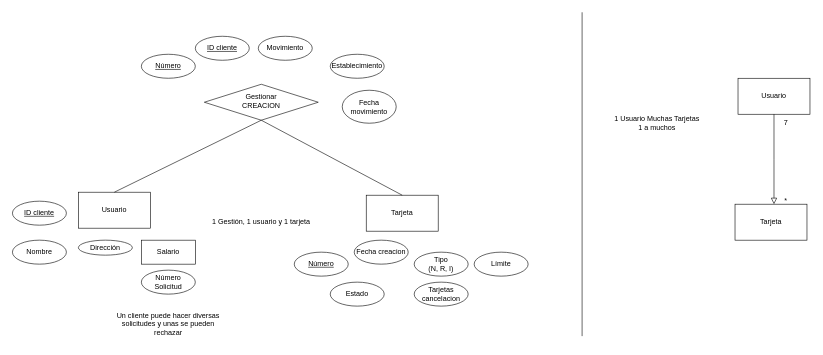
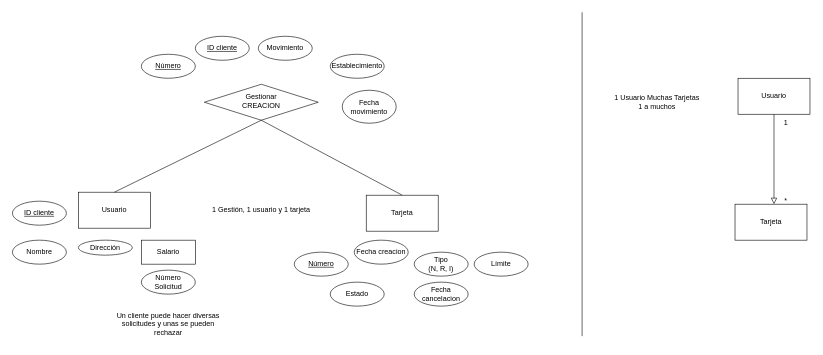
(657, 123) -> (657, 102)
(786, 123) -> (786, 123)
(261, 222) -> (261, 210)
(441, 294) -> (441, 294)
